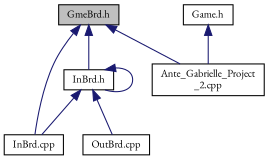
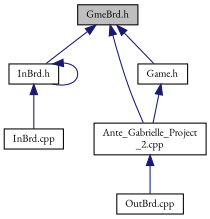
(47, 81) -> (139, 48)
(105, 117) -> (150, 180)
